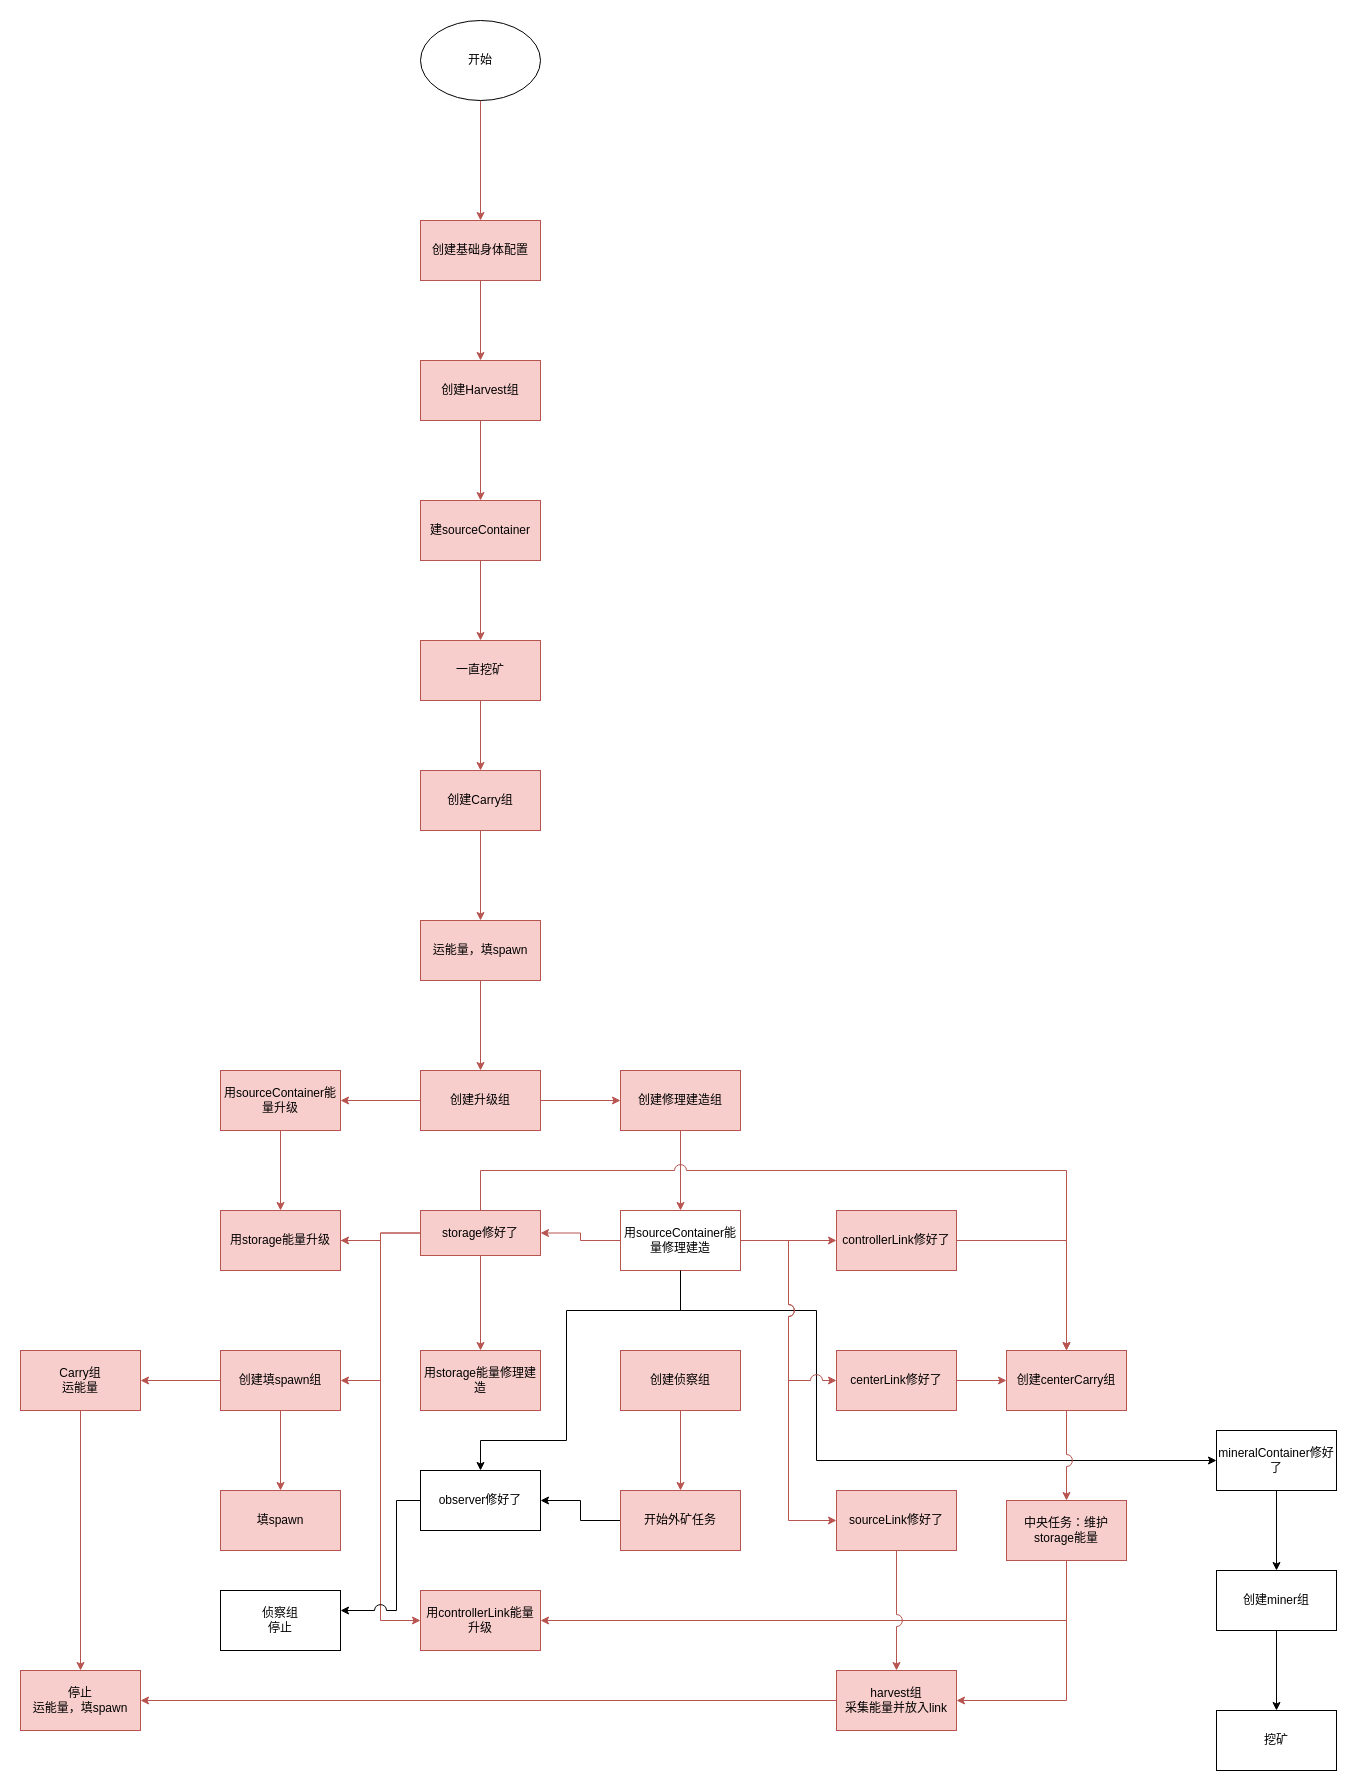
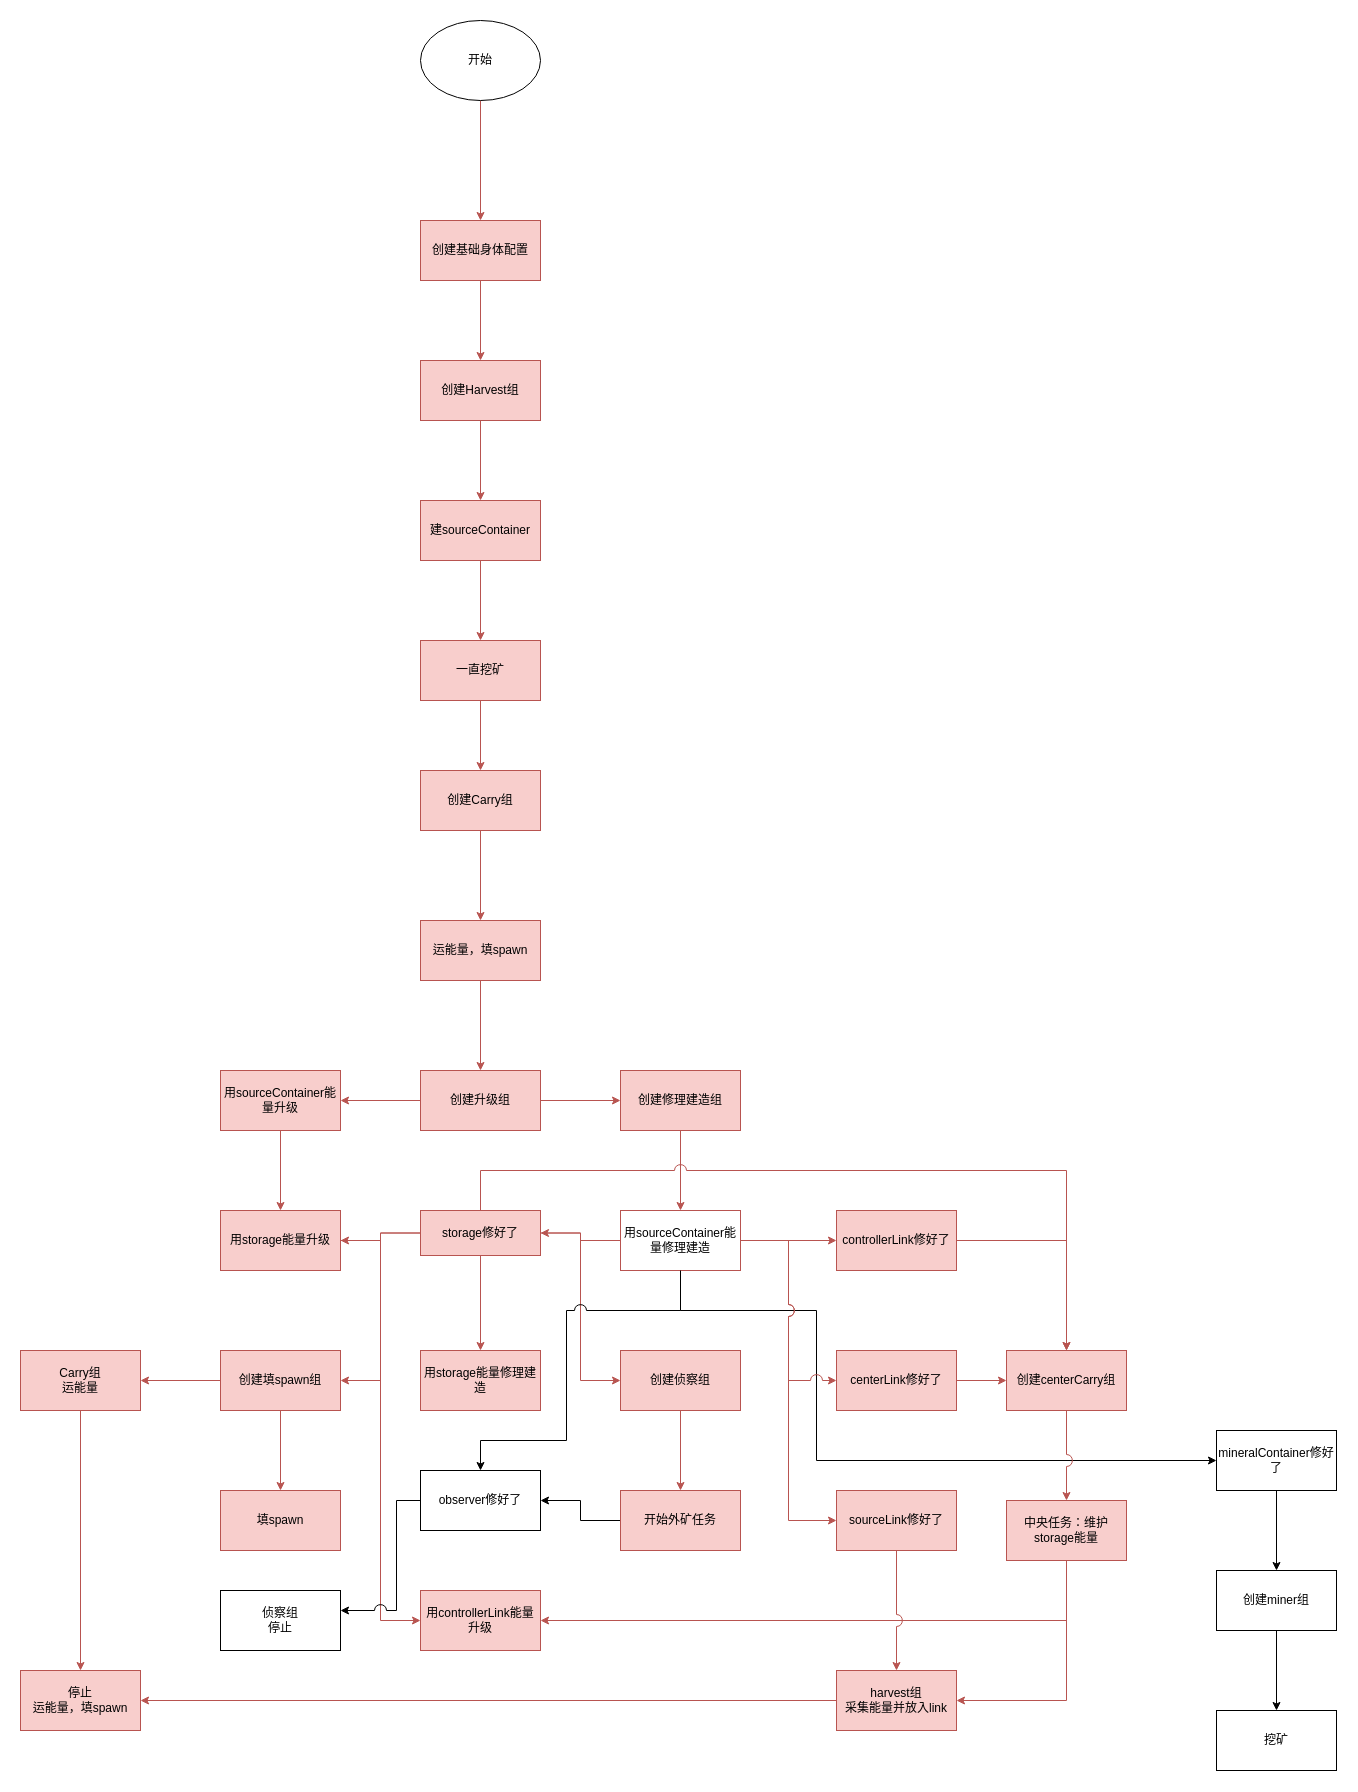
none -> (581, 1327)
